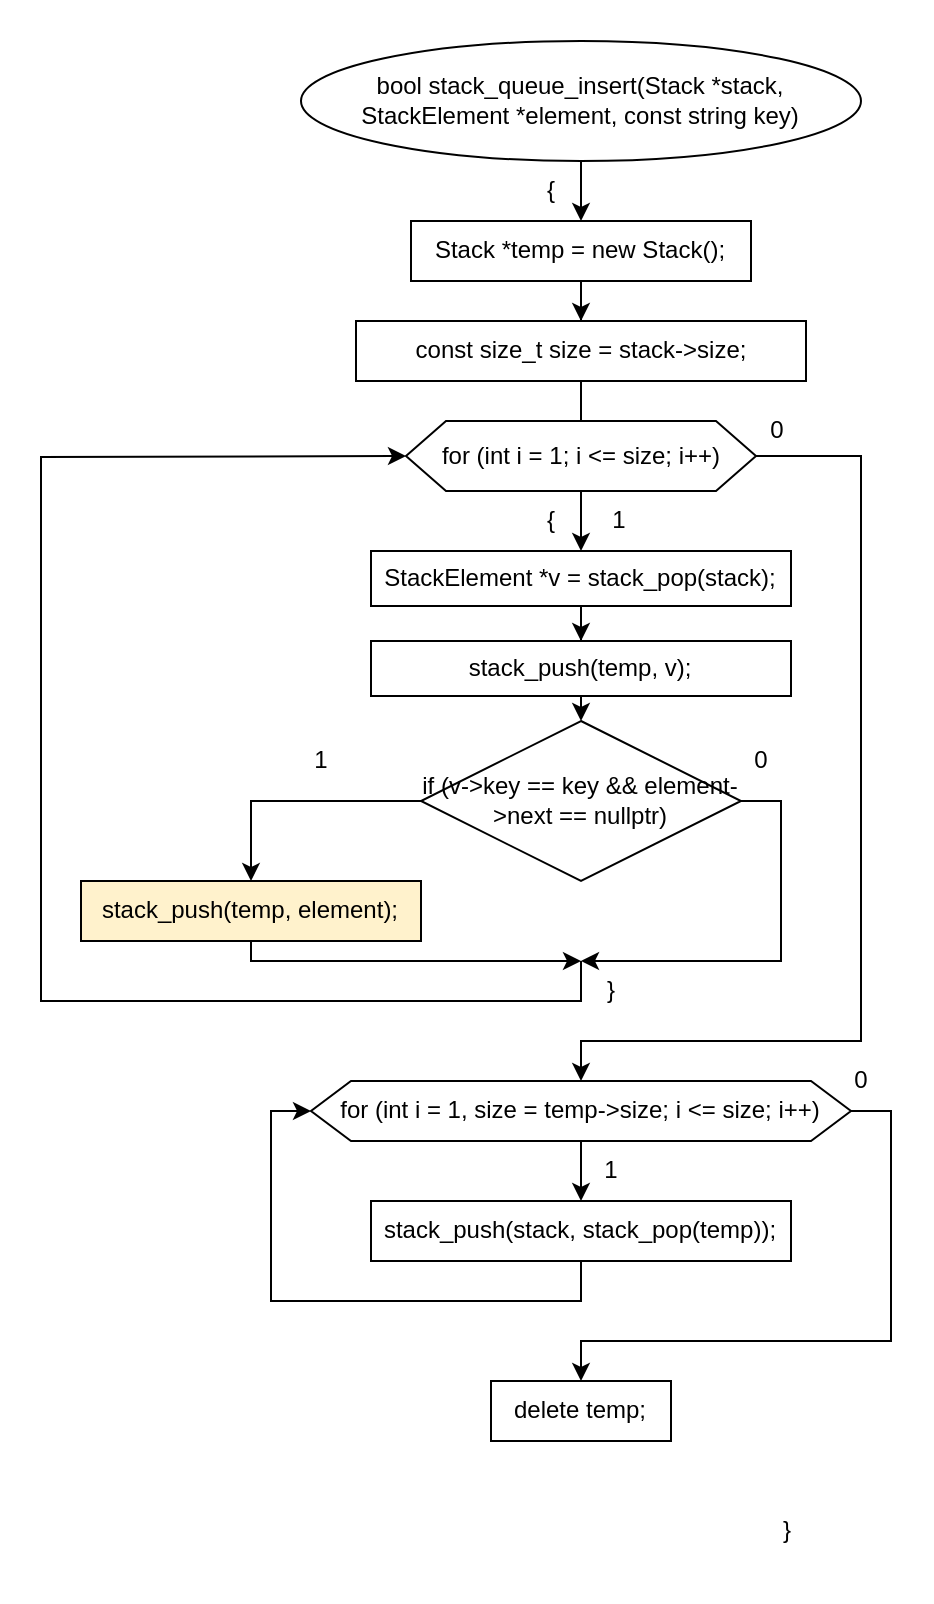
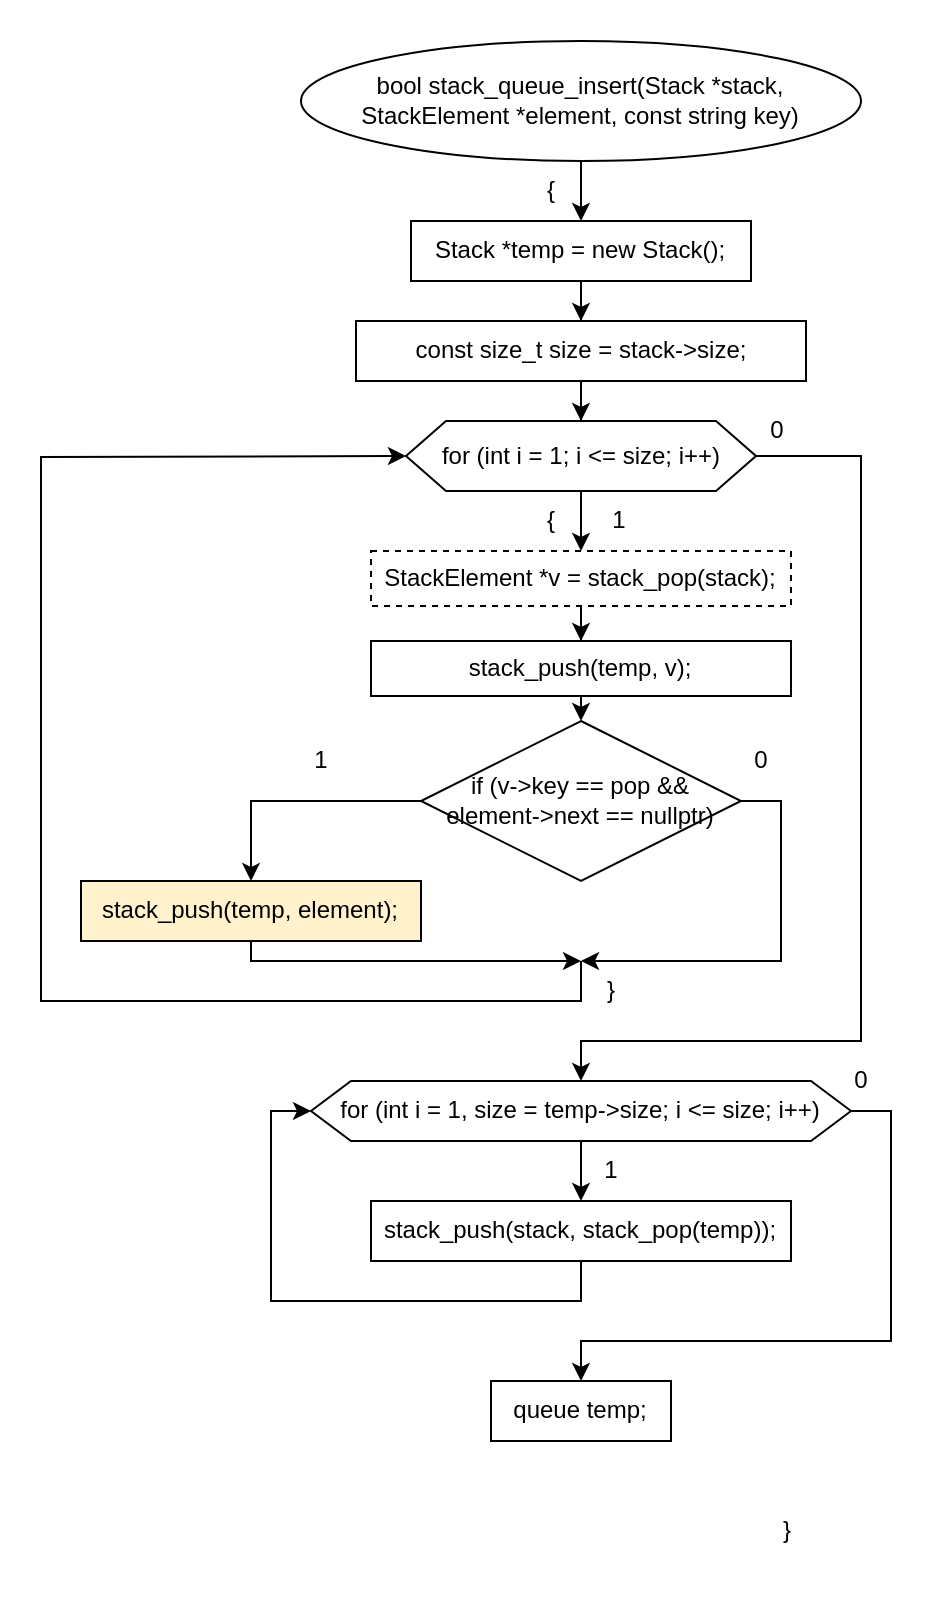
(581, 411) -> (581, 406)
(581, 579) -> (581, 579)
(581, 801) -> (581, 801)
(581, 1411) -> (581, 1411)
